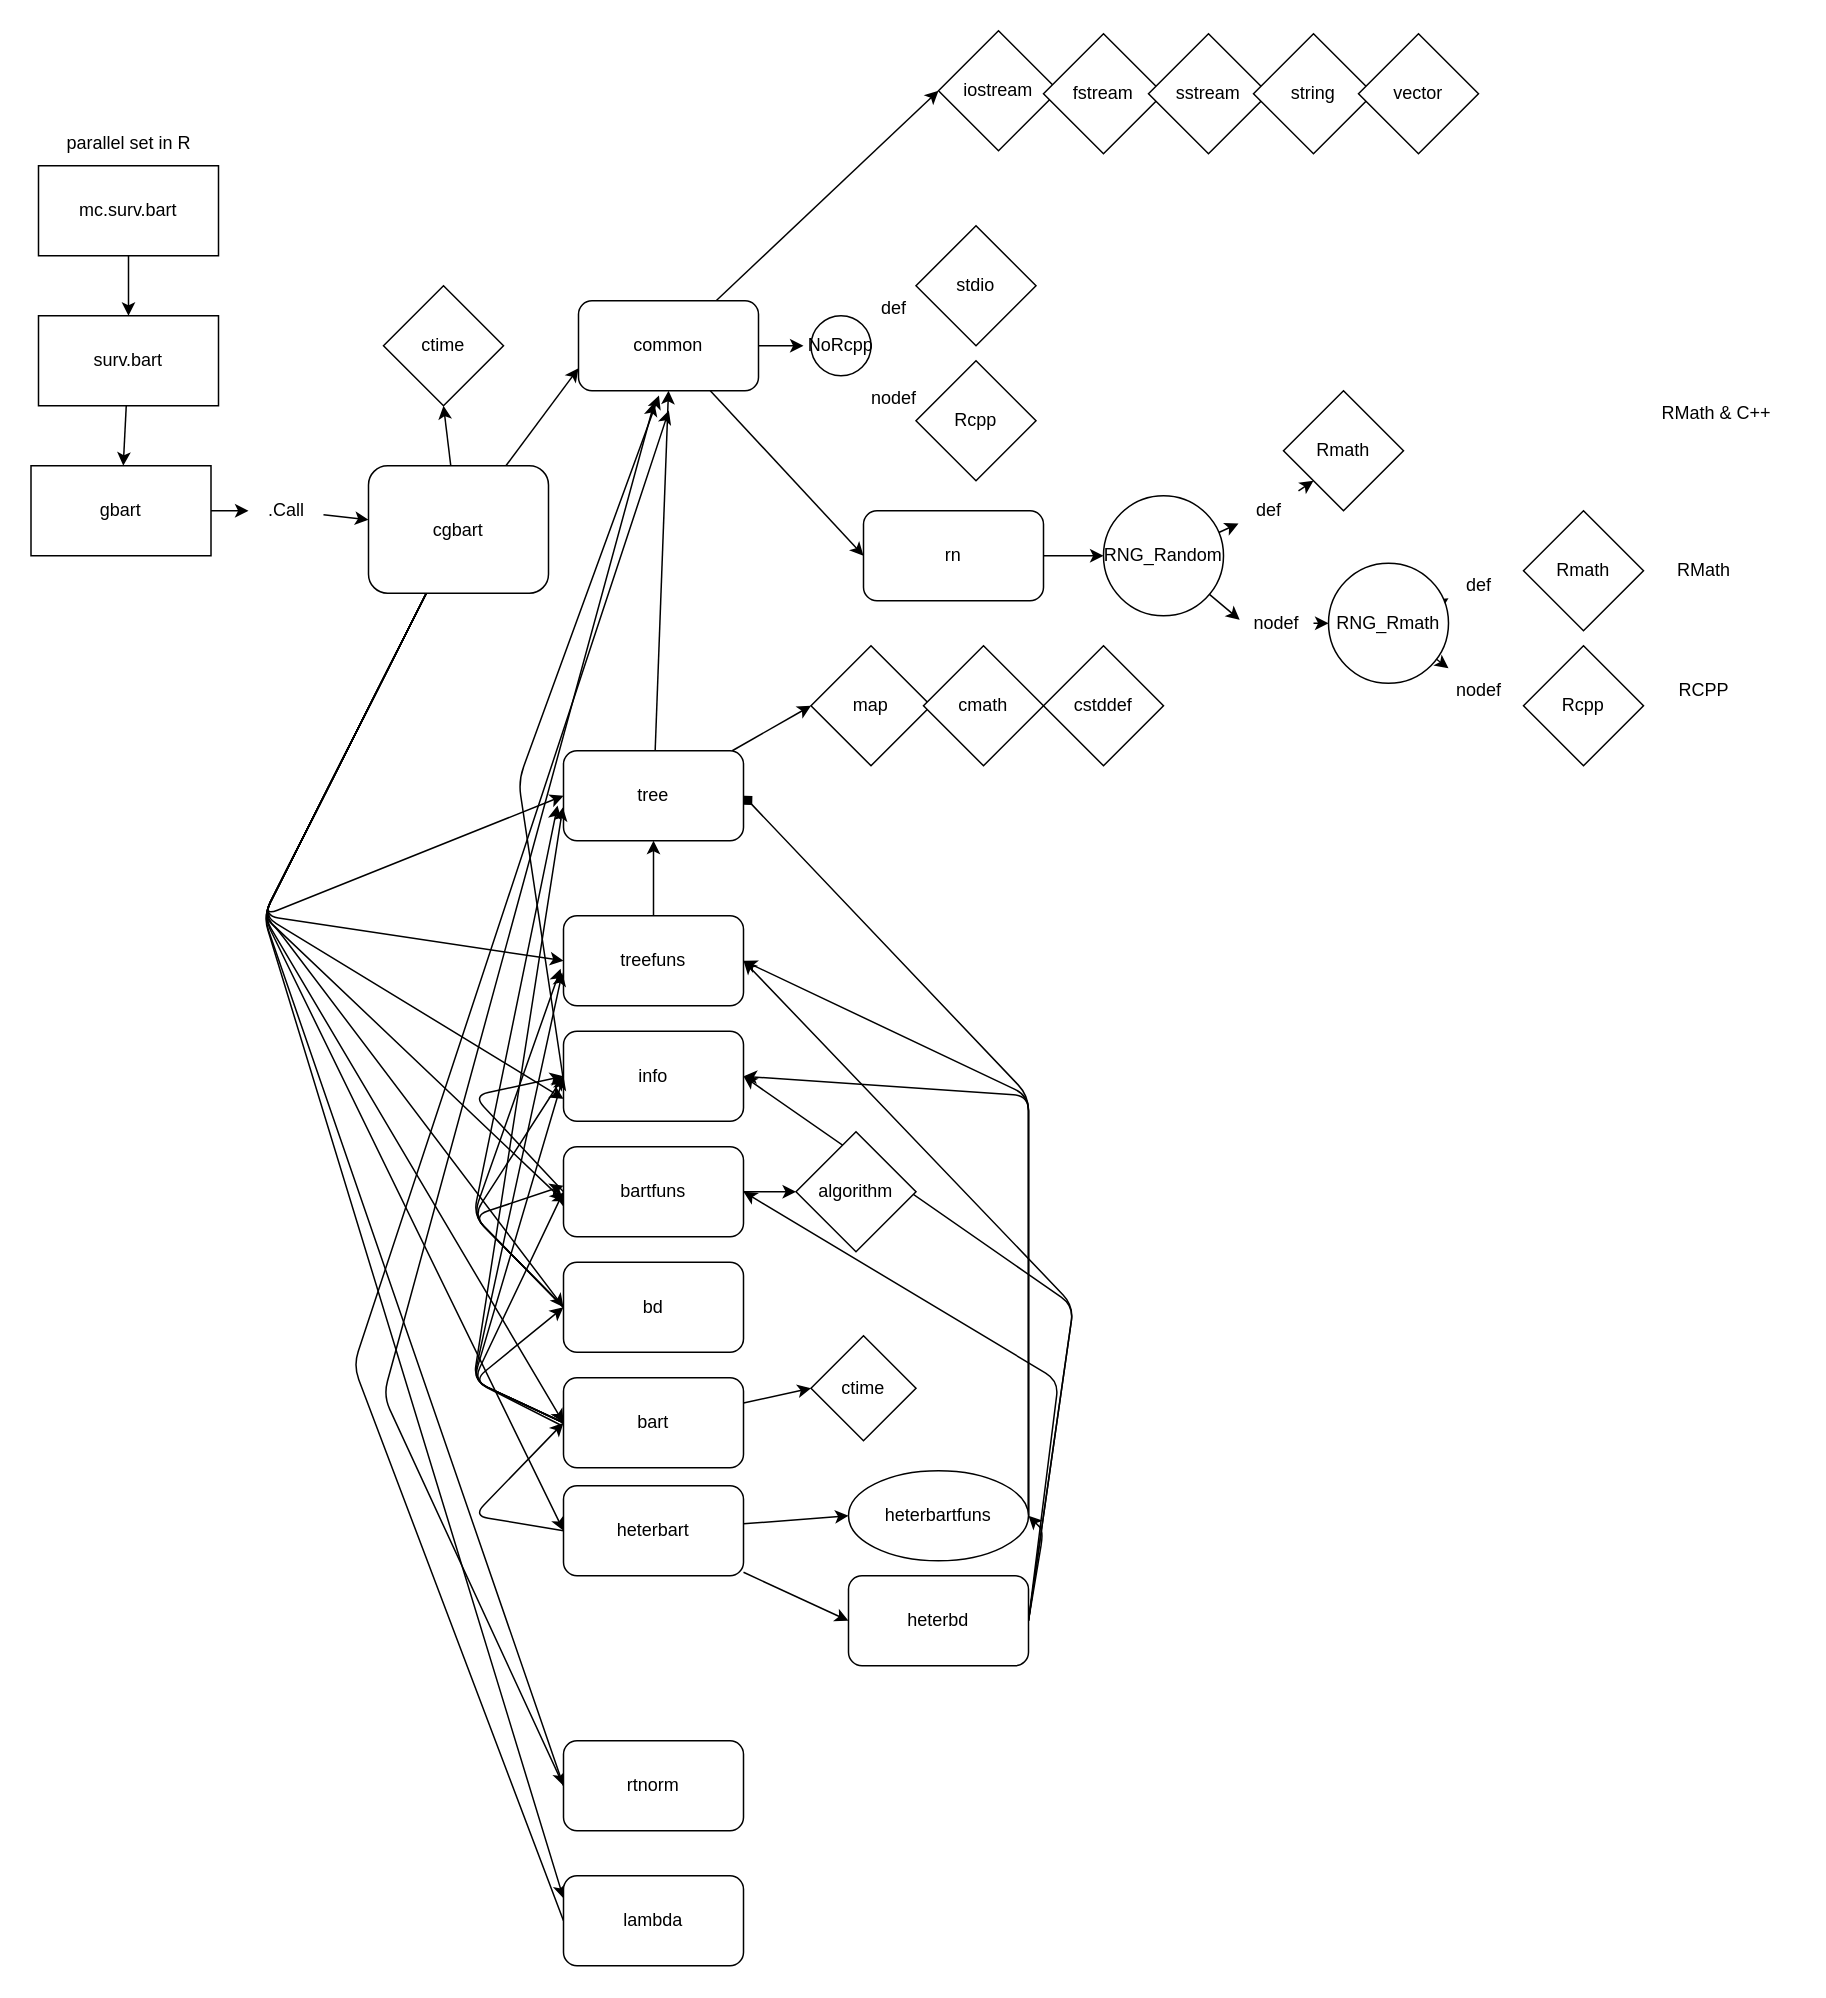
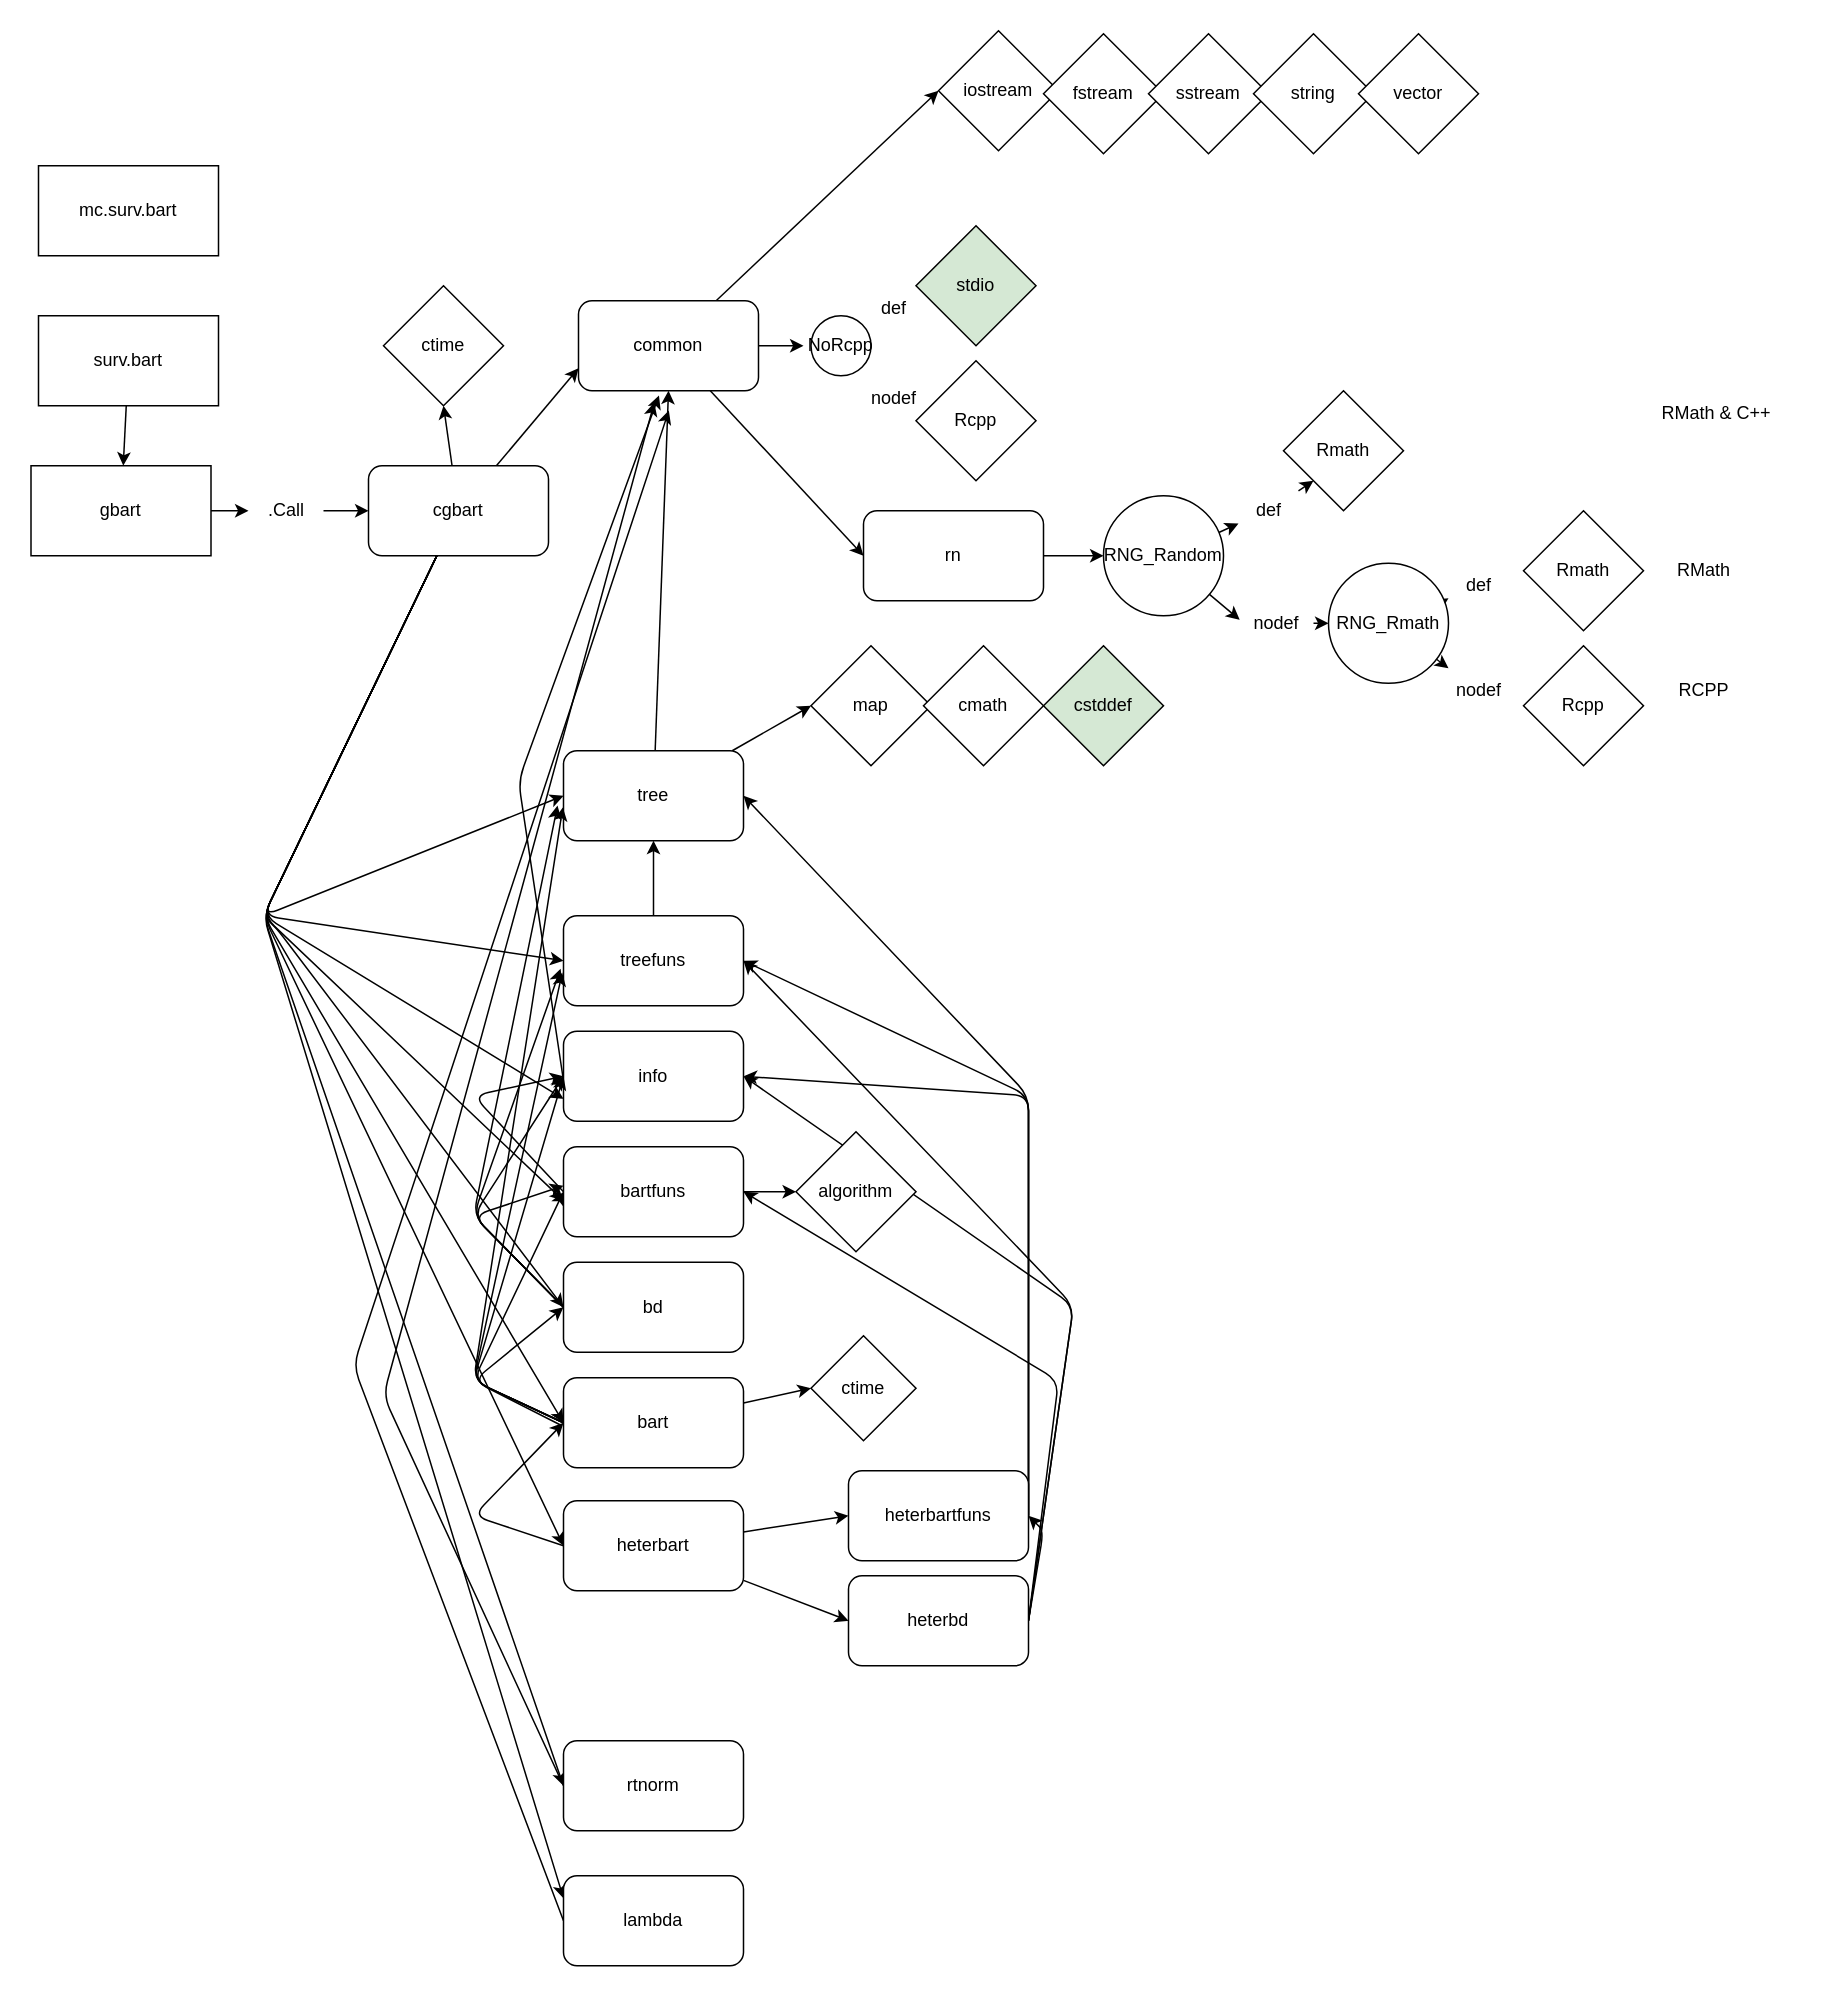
(128, 143) -> none
(128, 281) -> none
(976, 286) -> (976, 286)
(458, 530) -> (458, 511)
(1103, 706) -> (1103, 706)
(752, 805) -> (751, 804)
(938, 1516) -> (938, 1516)
(653, 1531) -> (653, 1546)
